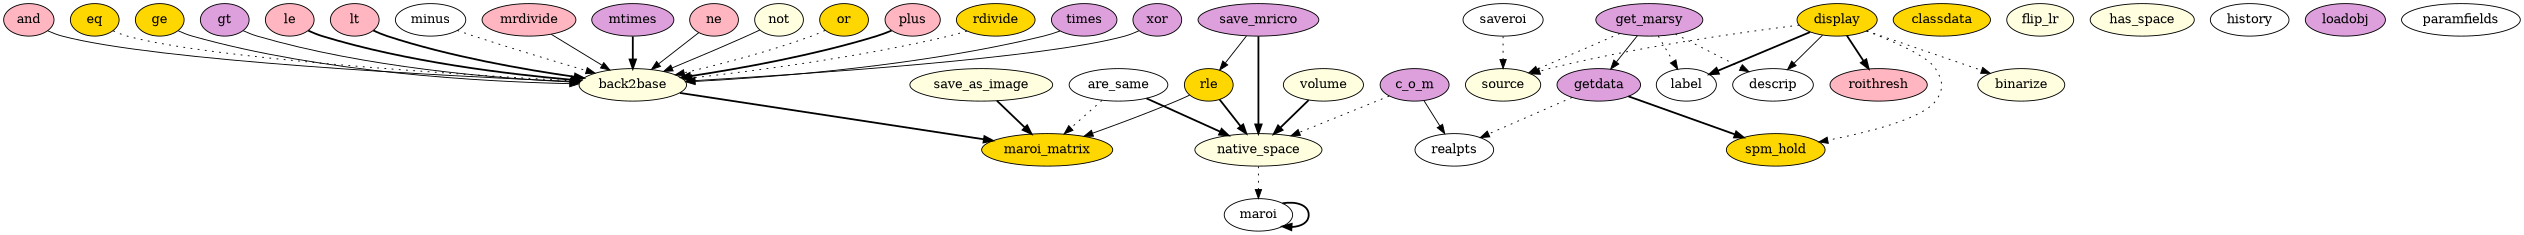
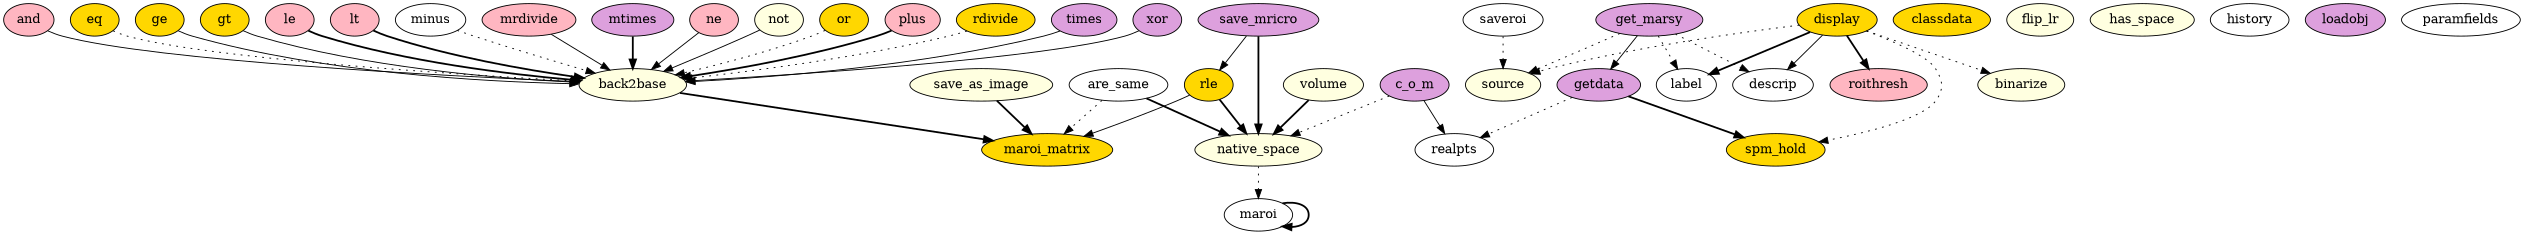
(225, 20) -> (225, 20)
